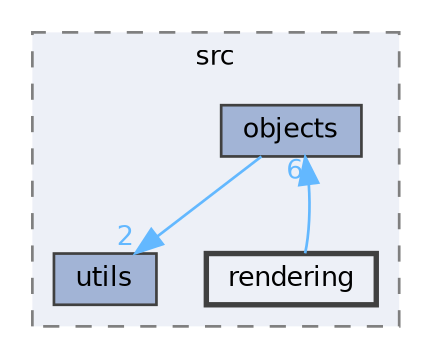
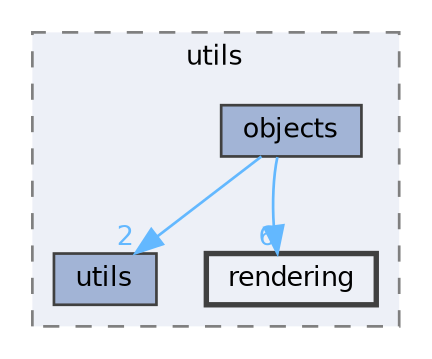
(216, 58) -> (216, 58)
(309, 219) -> (273, 192)
